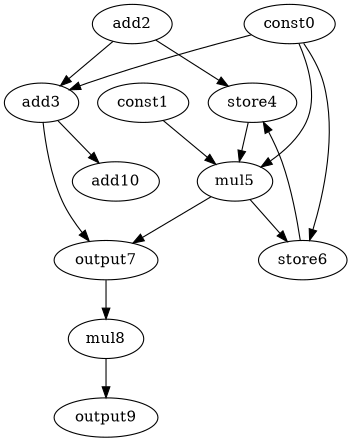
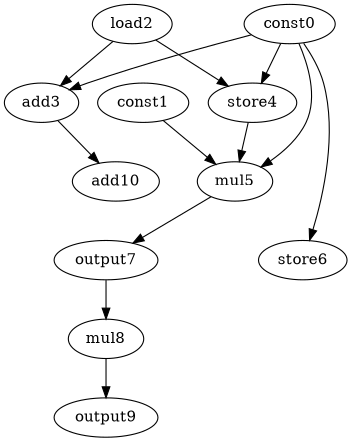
(132, 24) -> (132, 24)
(55, 181) -> none
(289, 185) -> (273, 59)
(265, 216) -> none
